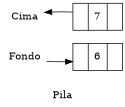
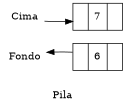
(62, 12) -> (55, 22)
(56, 62) -> (63, 52)
